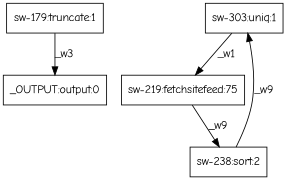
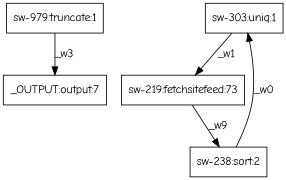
(55, 18) -> (55, 18)
(55, 90) -> (55, 90)
(183, 90) -> (183, 90)
(264, 90) -> (264, 90)
